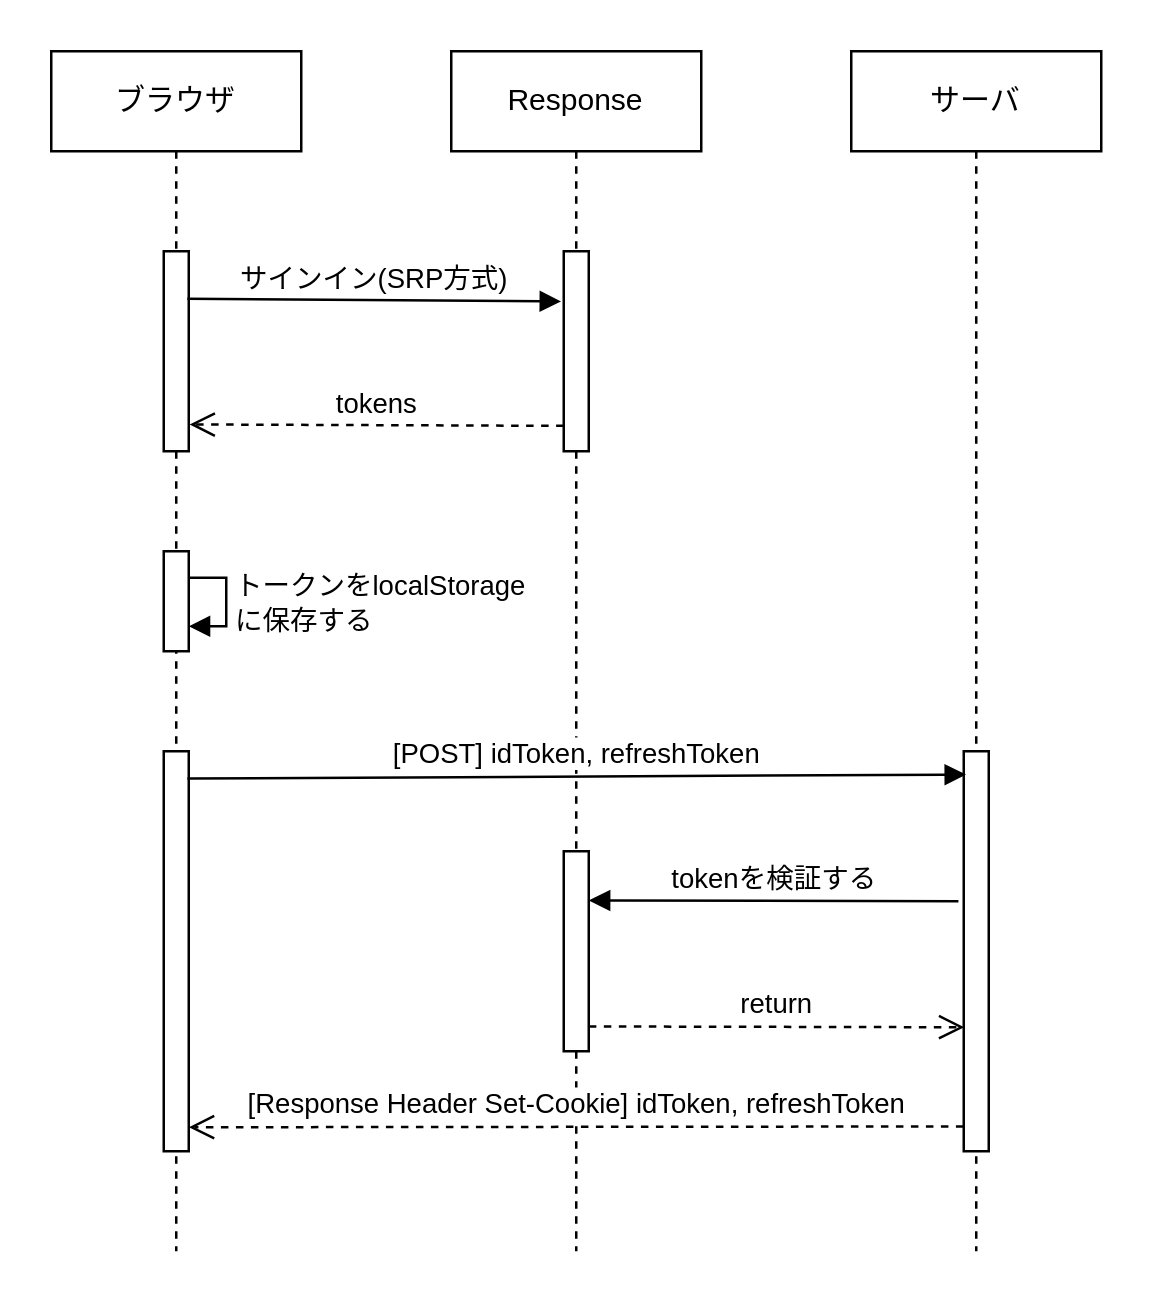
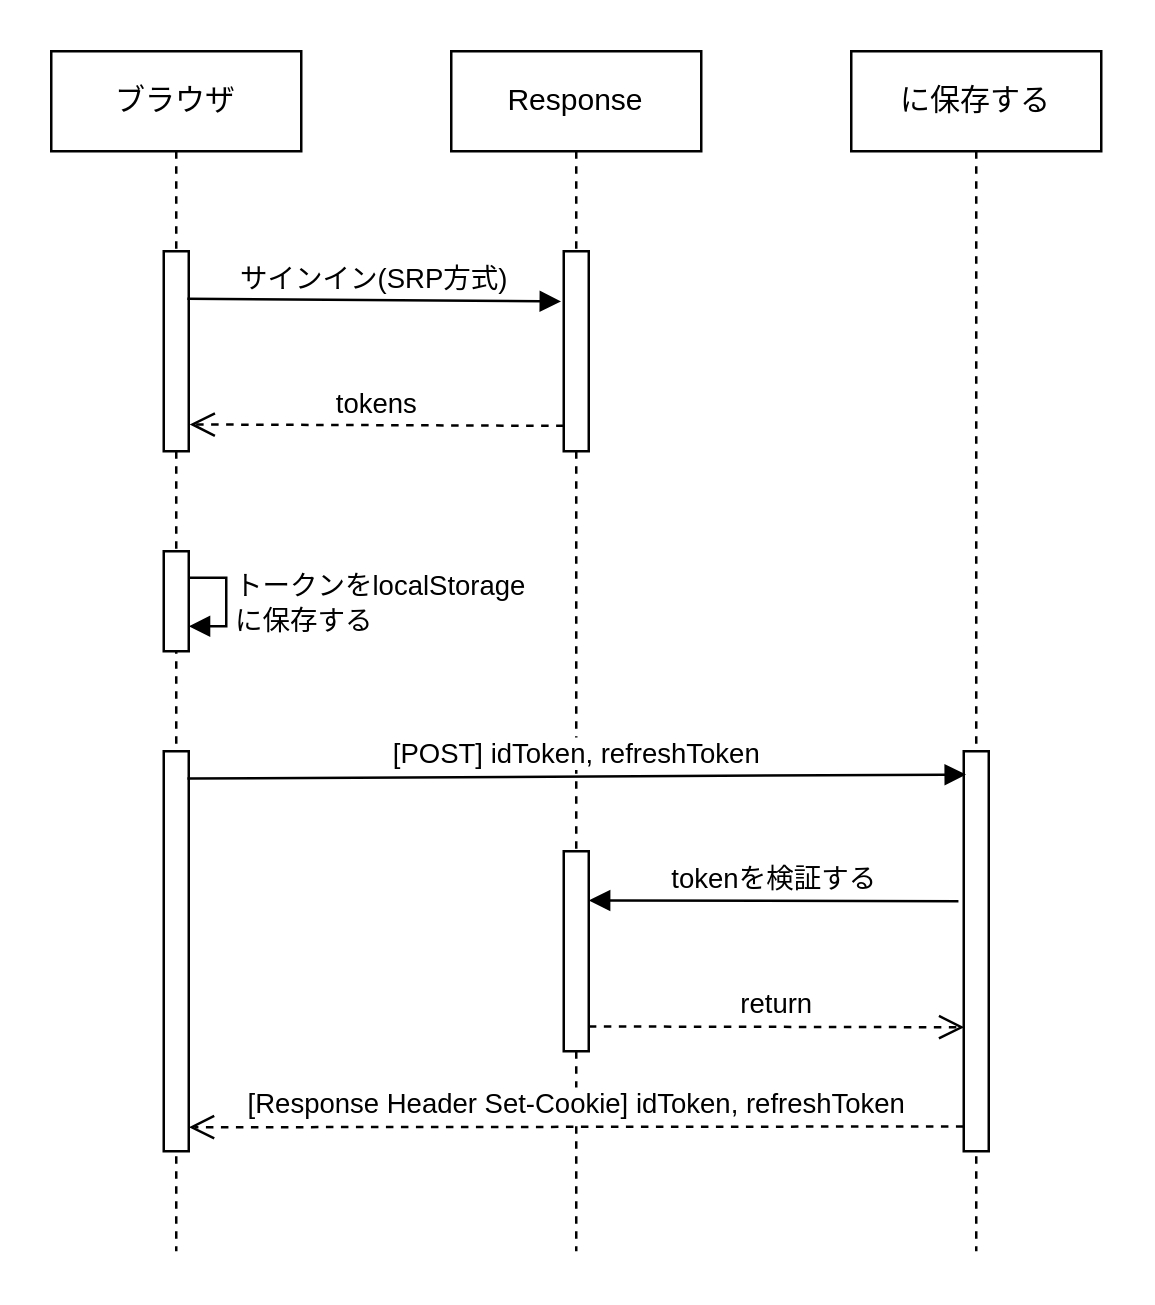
(976, 101) -> (976, 101)
